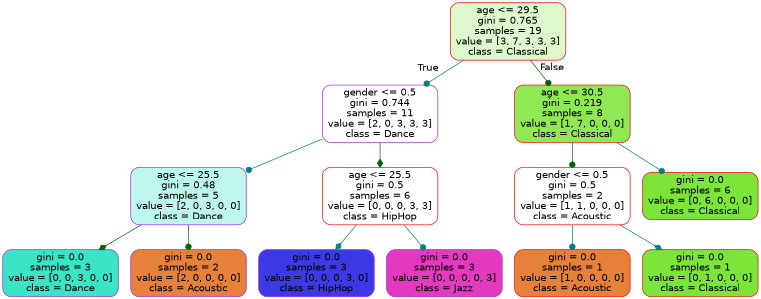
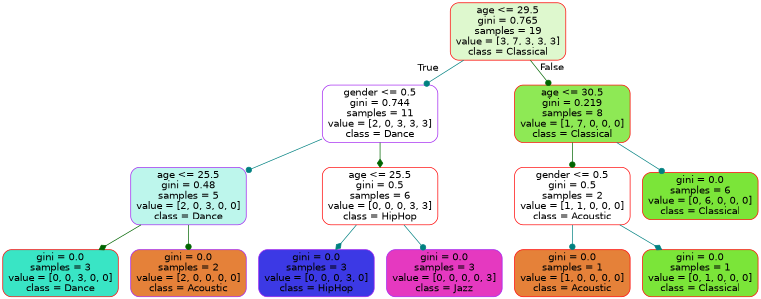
(61, 273) -> (61, 273)
